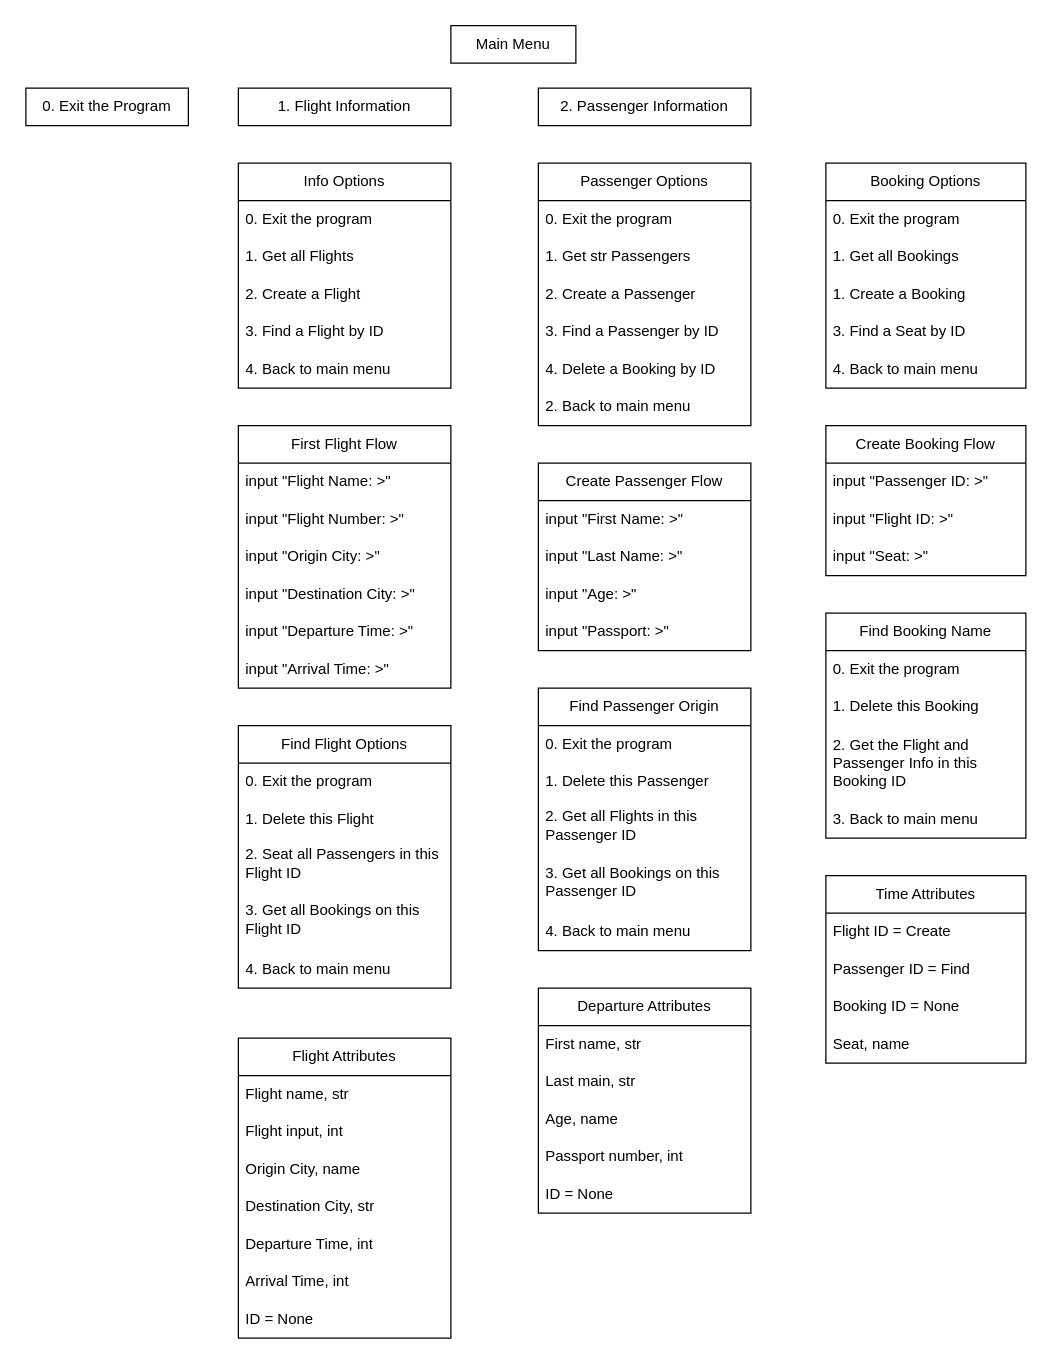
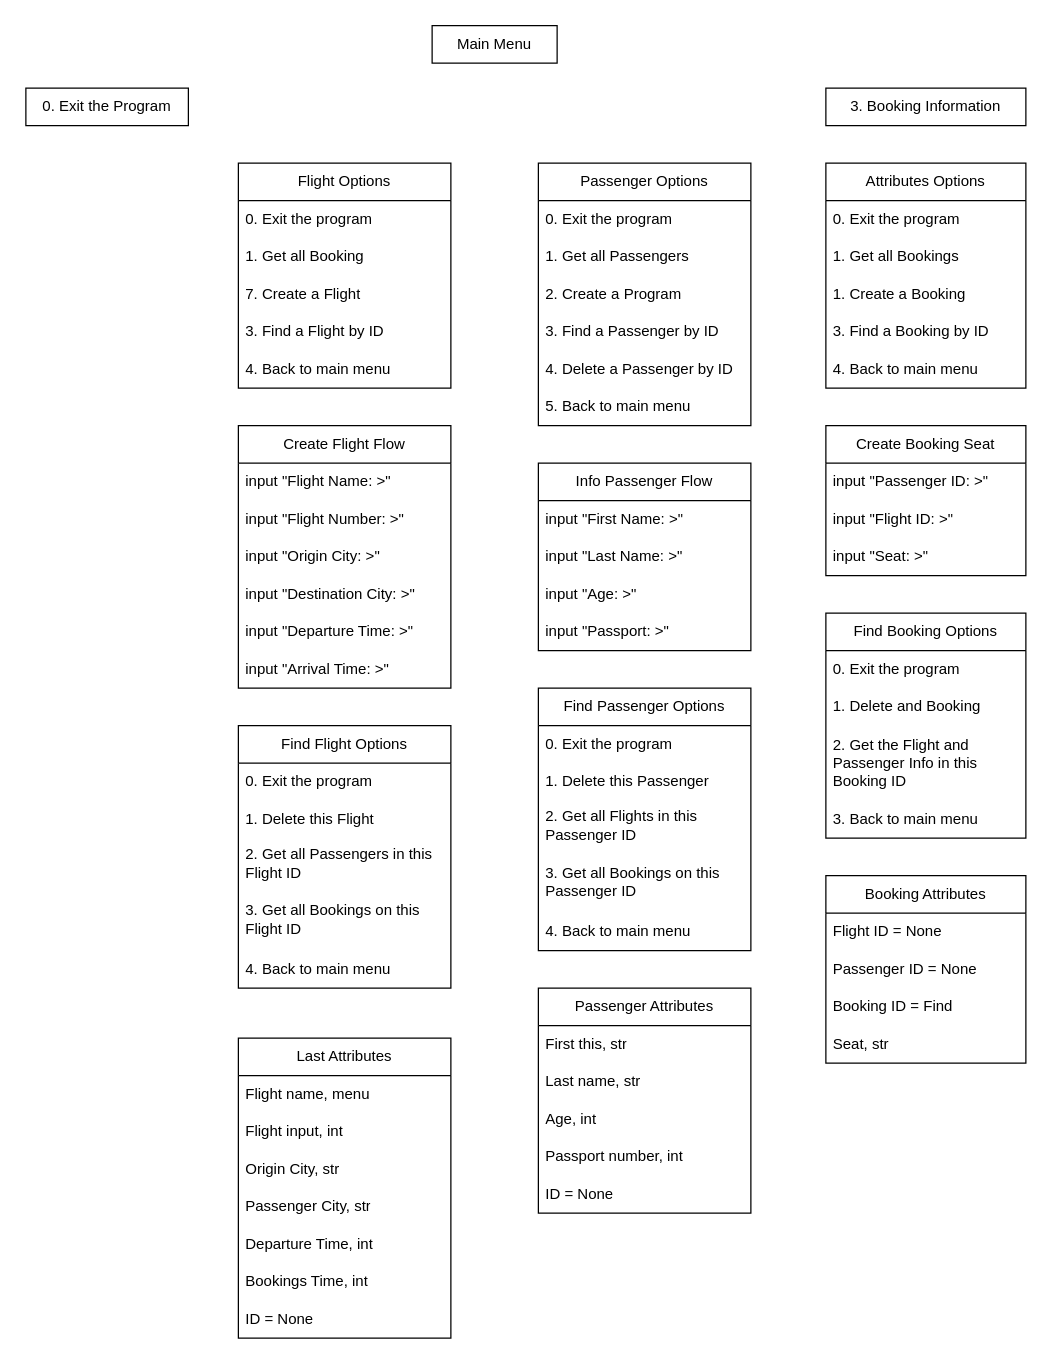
(513, 44) -> (494, 44)
(344, 107) -> none
(644, 107) -> none
none -> (926, 107)
(344, 182) -> (344, 182)
(926, 182) -> (926, 182)
(306, 257) -> (308, 257)
(626, 257) -> (622, 257)
(310, 294) -> (310, 294)
(626, 294) -> (618, 294)
(903, 332) -> (914, 332)
(635, 369) -> (645, 369)
(618, 407) -> (618, 407)
(344, 444) -> (344, 444)
(926, 444) -> (926, 444)
(644, 482) -> (644, 482)
(926, 632) -> (926, 632)
(644, 707) -> (644, 707)
(912, 707) -> (910, 707)
(346, 863) -> (346, 863)
(926, 894) -> (926, 894)
(899, 932) -> (891, 932)
(905, 969) -> (907, 969)
(644, 1007) -> (644, 1007)
(897, 1007) -> (895, 1007)
(601, 1044) -> (599, 1044)
(871, 1044) -> (867, 1044)
(344, 1057) -> (344, 1057)
(597, 1082) -> (599, 1082)
(303, 1094) -> (307, 1094)
(580, 1119) -> (573, 1119)
(305, 1169) -> (301, 1169)
(322, 1207) -> (318, 1207)
(303, 1282) -> (310, 1282)
